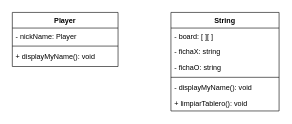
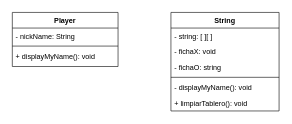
(47, 36) -> (47, 36)
(200, 36) -> (201, 36)
(202, 52) -> (198, 52)
